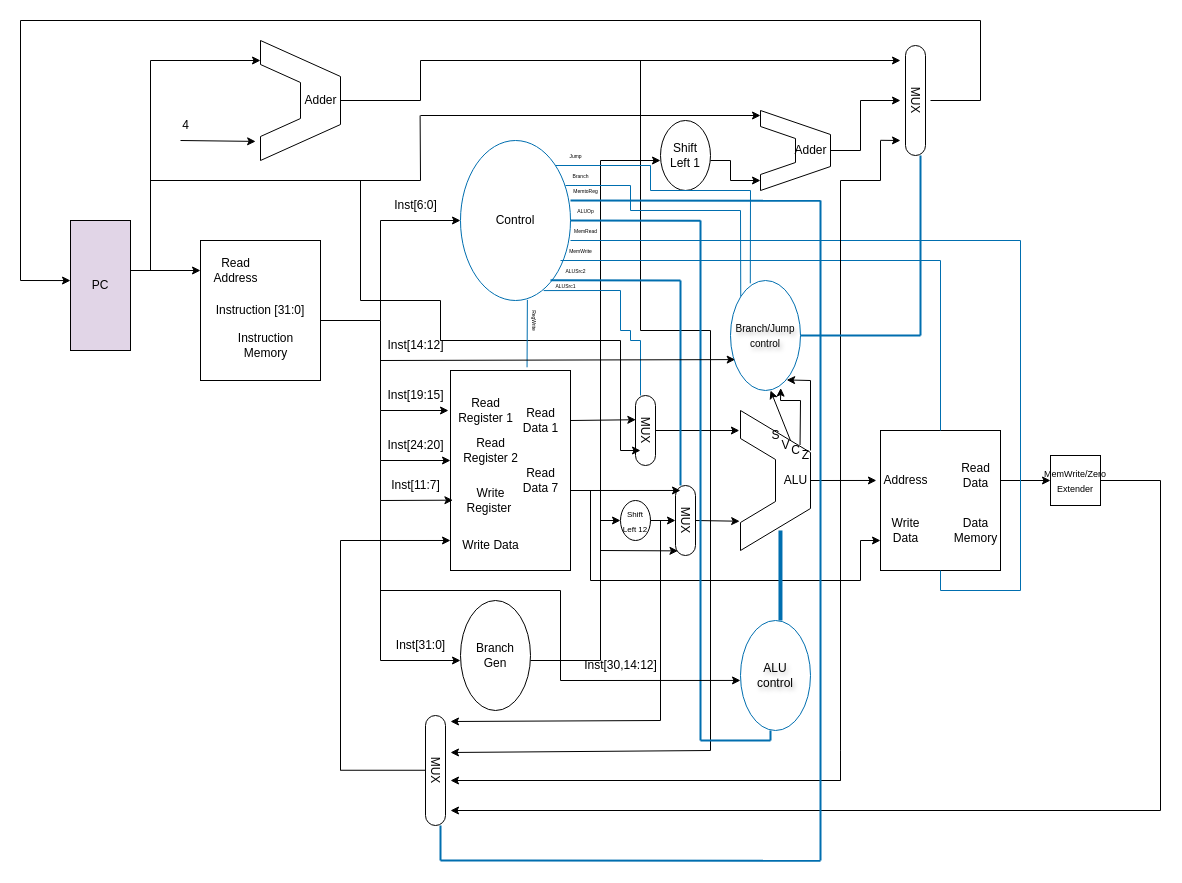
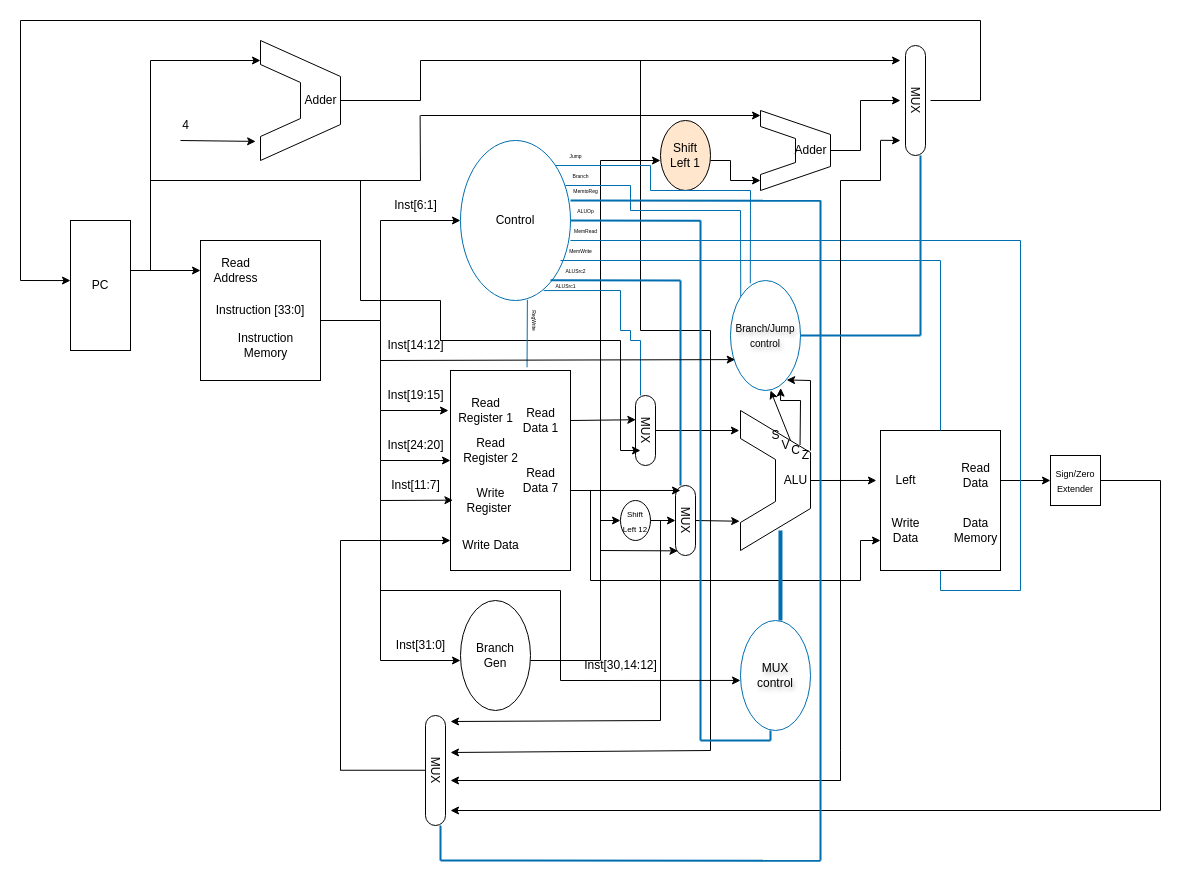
(686, 156) -> (686, 156)
(416, 206) -> (416, 206)
(101, 286) -> (101, 286)
(261, 311) -> (261, 311)
(906, 481) -> (906, 481)
(1076, 481) -> (1076, 481)
(776, 676) -> (776, 676)
